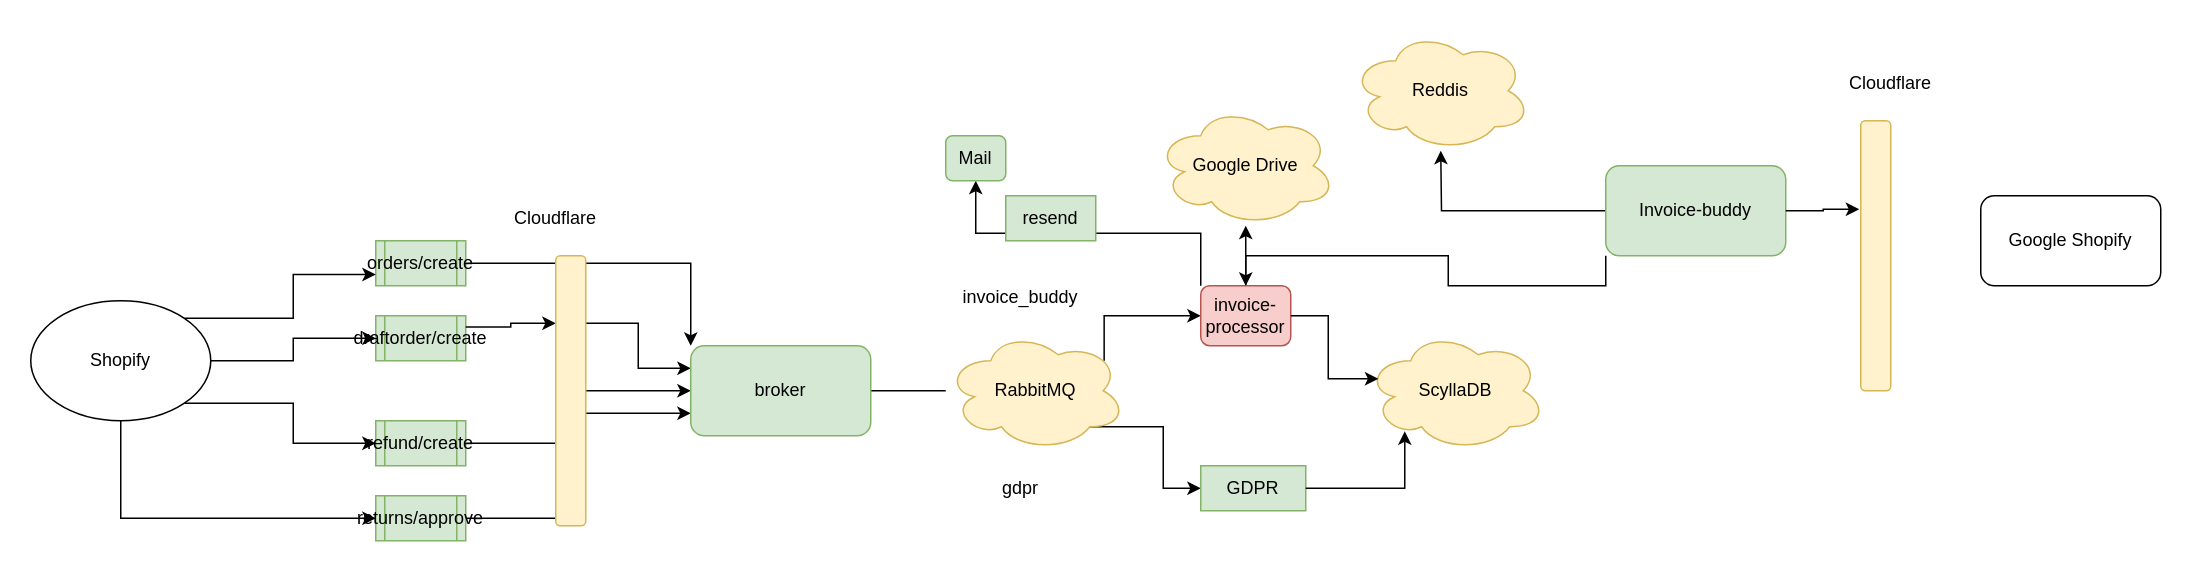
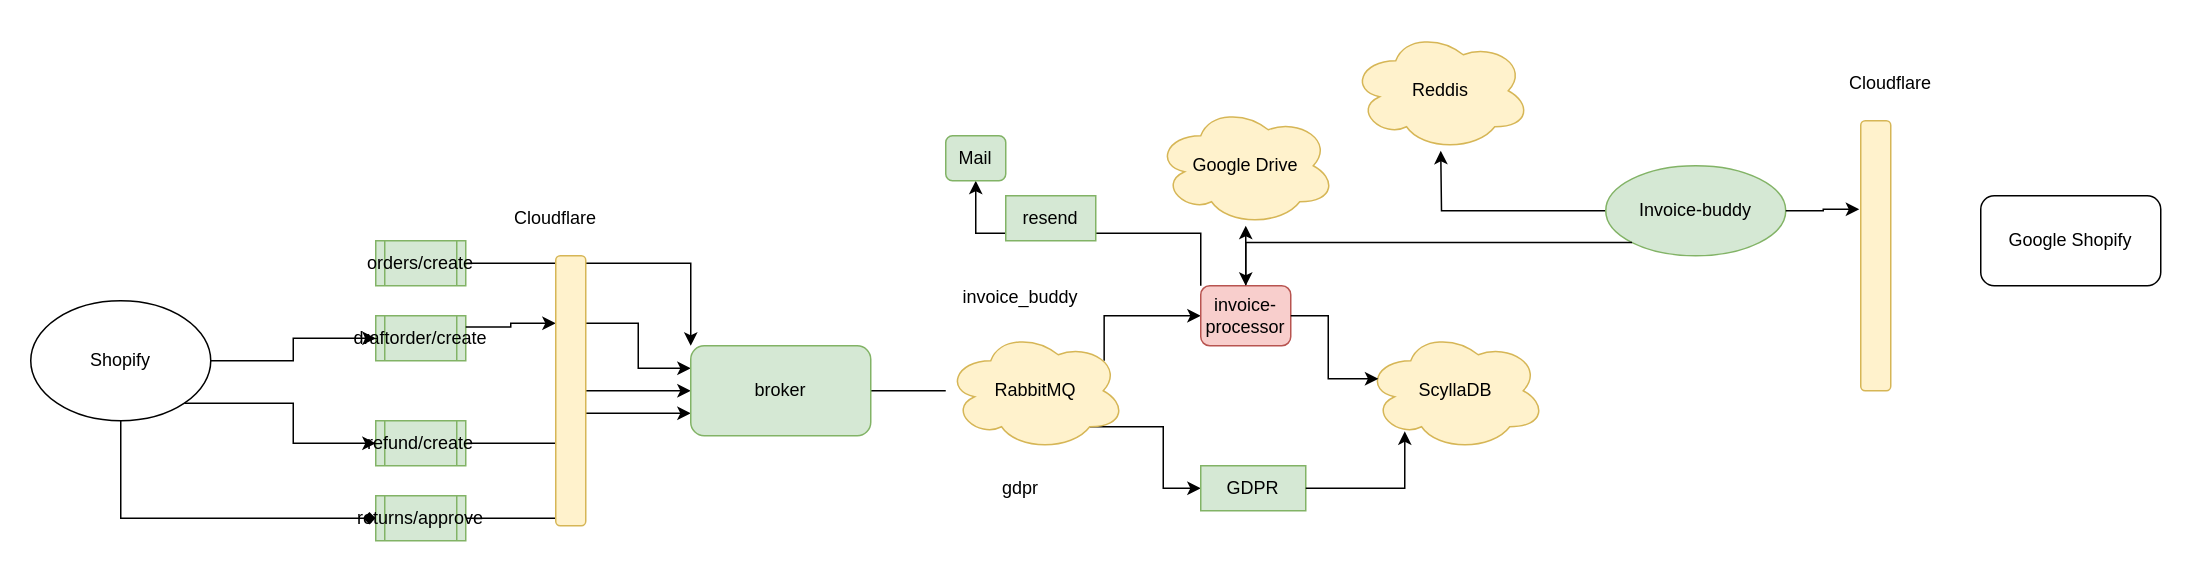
(1696, 211) -> (1696, 211)
(293, 315) -> none
(363, 518) -> (362, 518)
